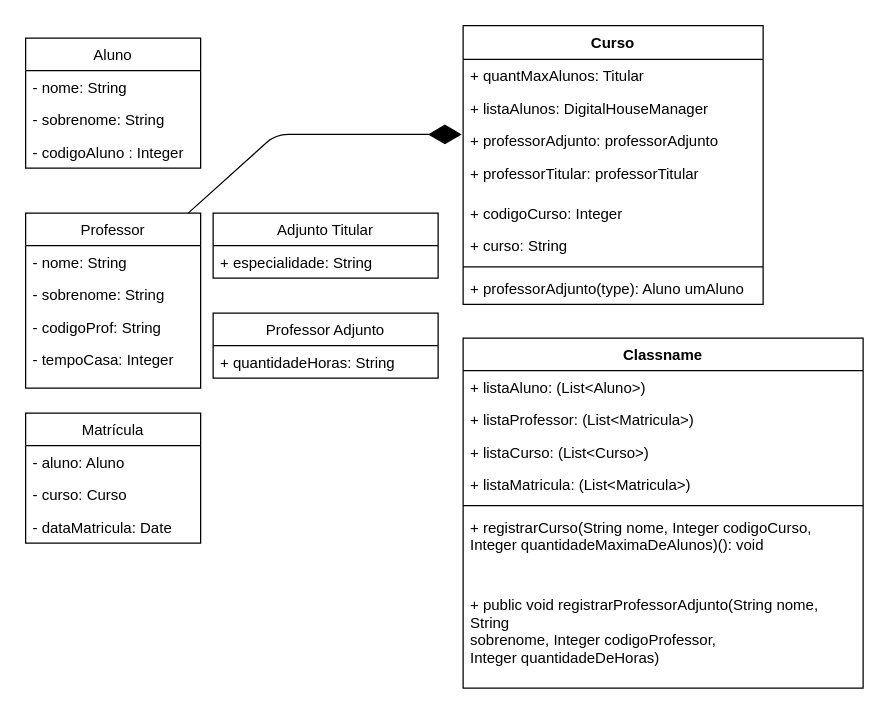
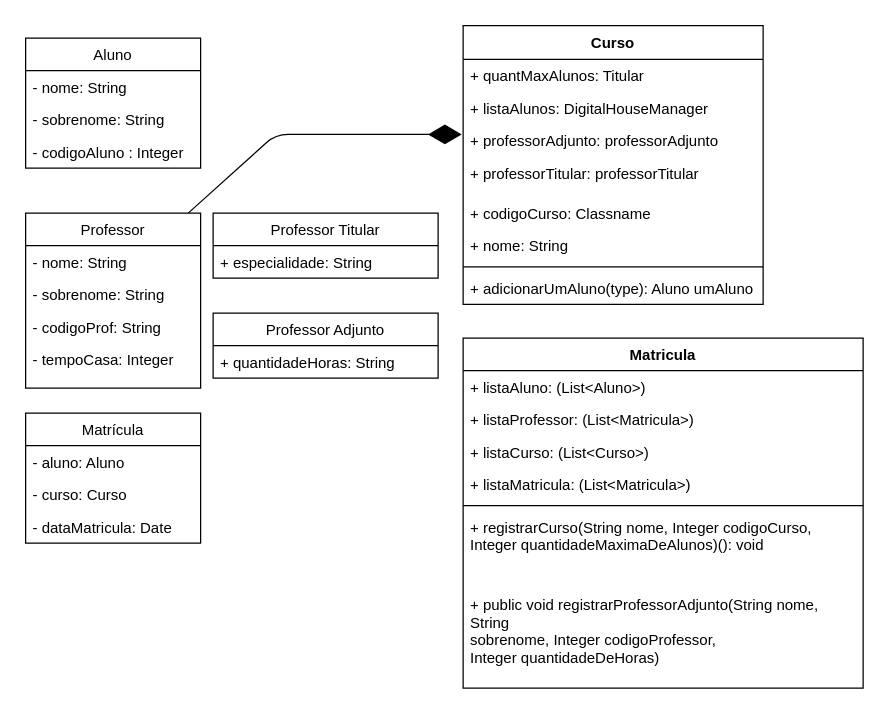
(555, 214) -> (561, 214)
(325, 230) -> (325, 230)
(525, 246) -> (521, 246)
(622, 289) -> (616, 289)
(663, 355) -> (663, 355)
